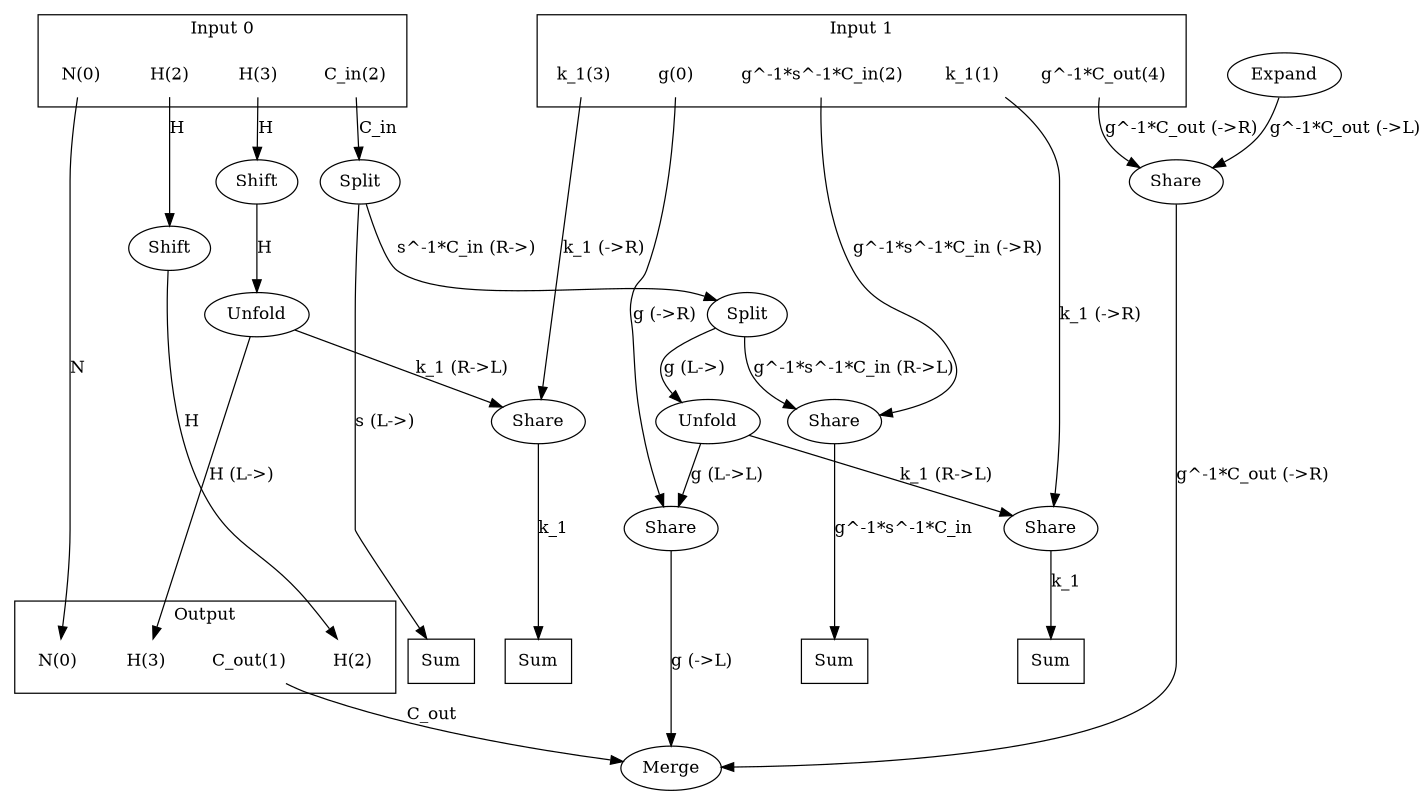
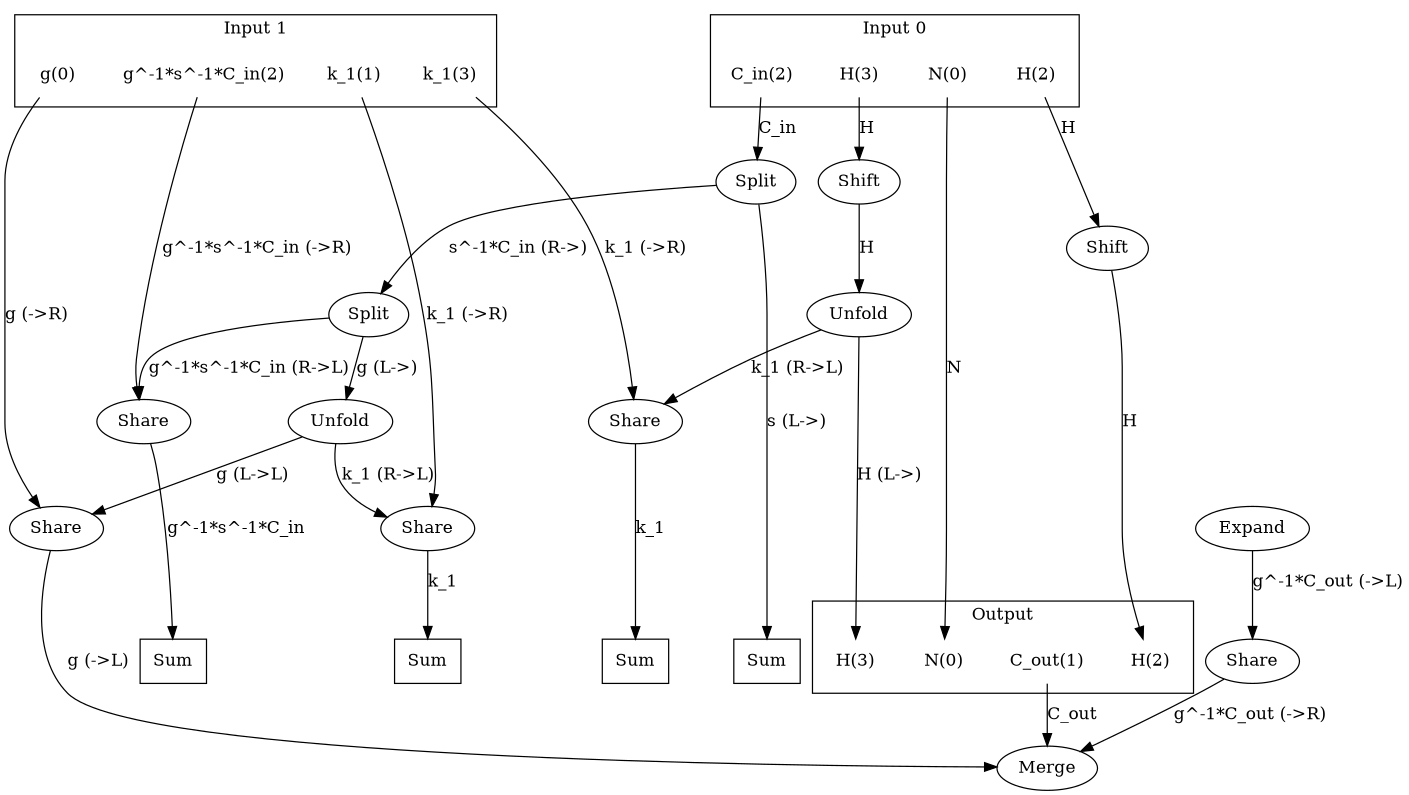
(1104, 75) -> none
